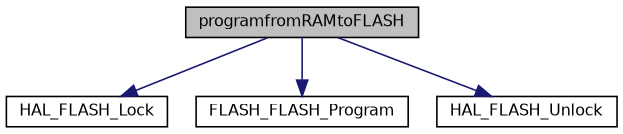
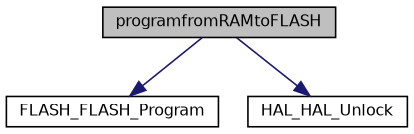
(87, 112) -> none
(527, 112) -> (328, 112)
